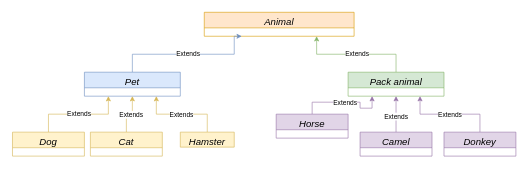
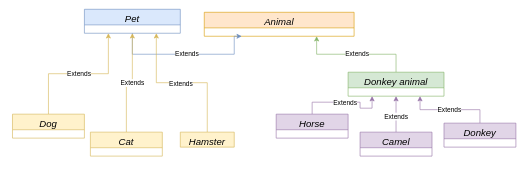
(396, 82) -> (396, 82)
(132, 84) -> (132, 21)
(48, 144) -> (48, 126)
(480, 144) -> (480, 135)
